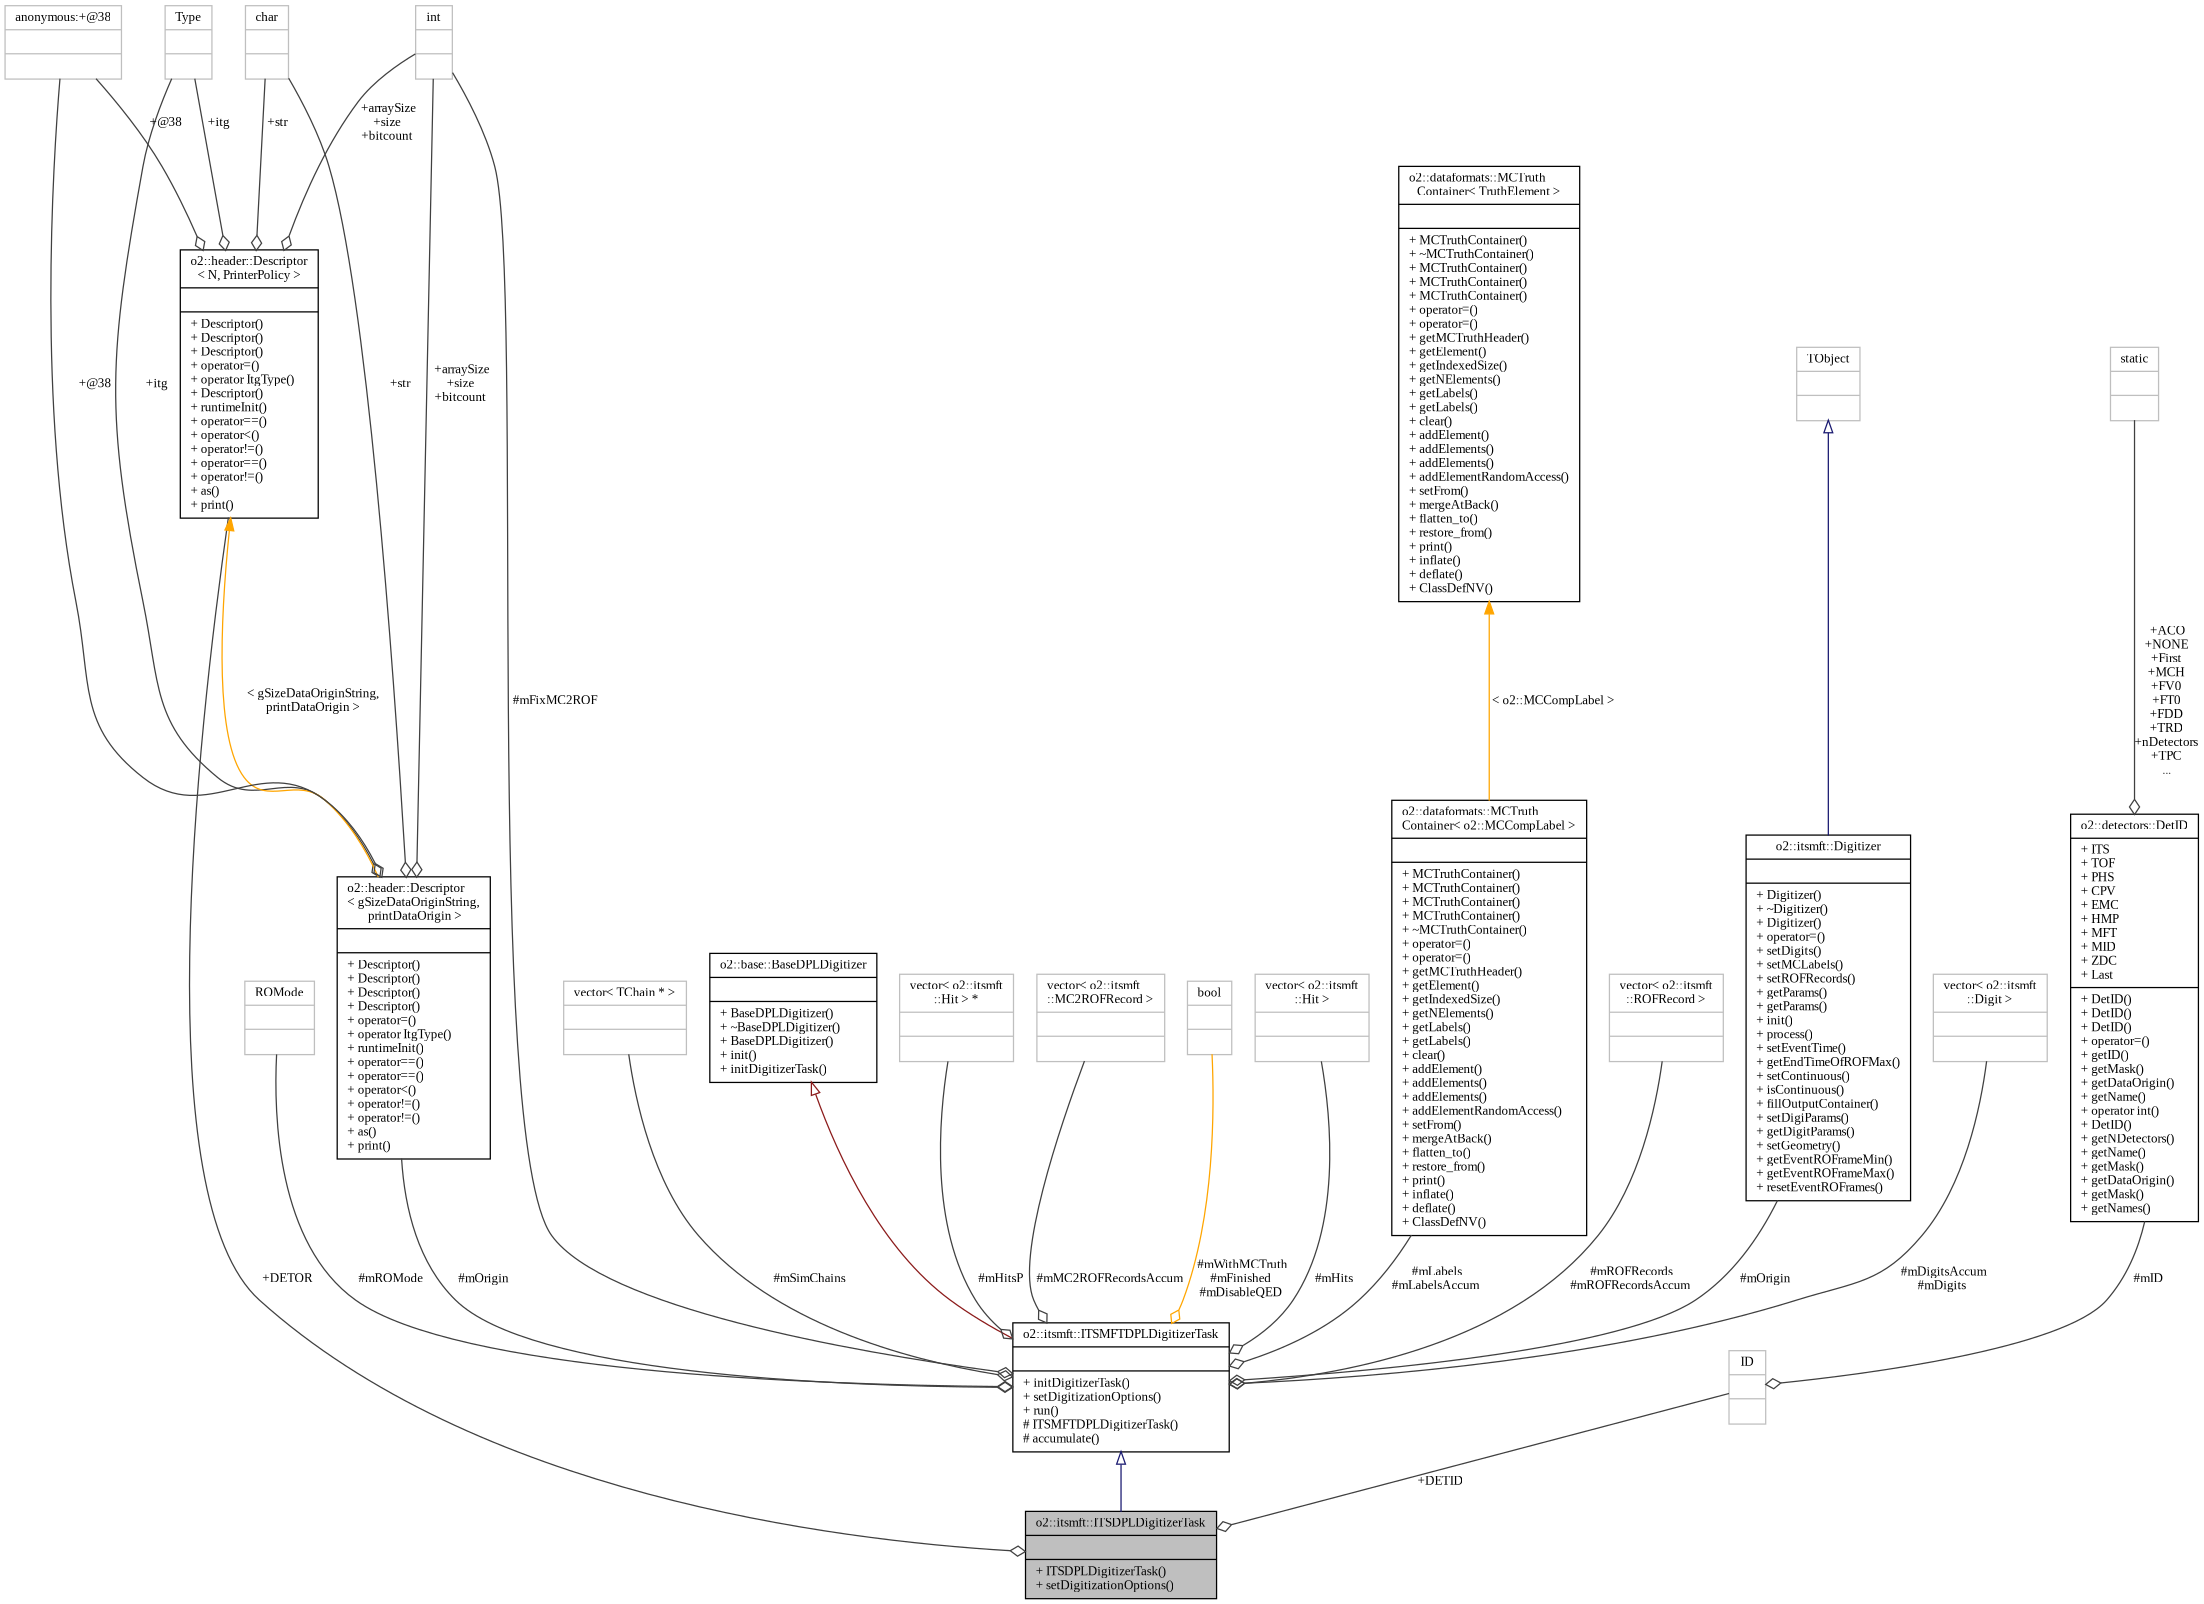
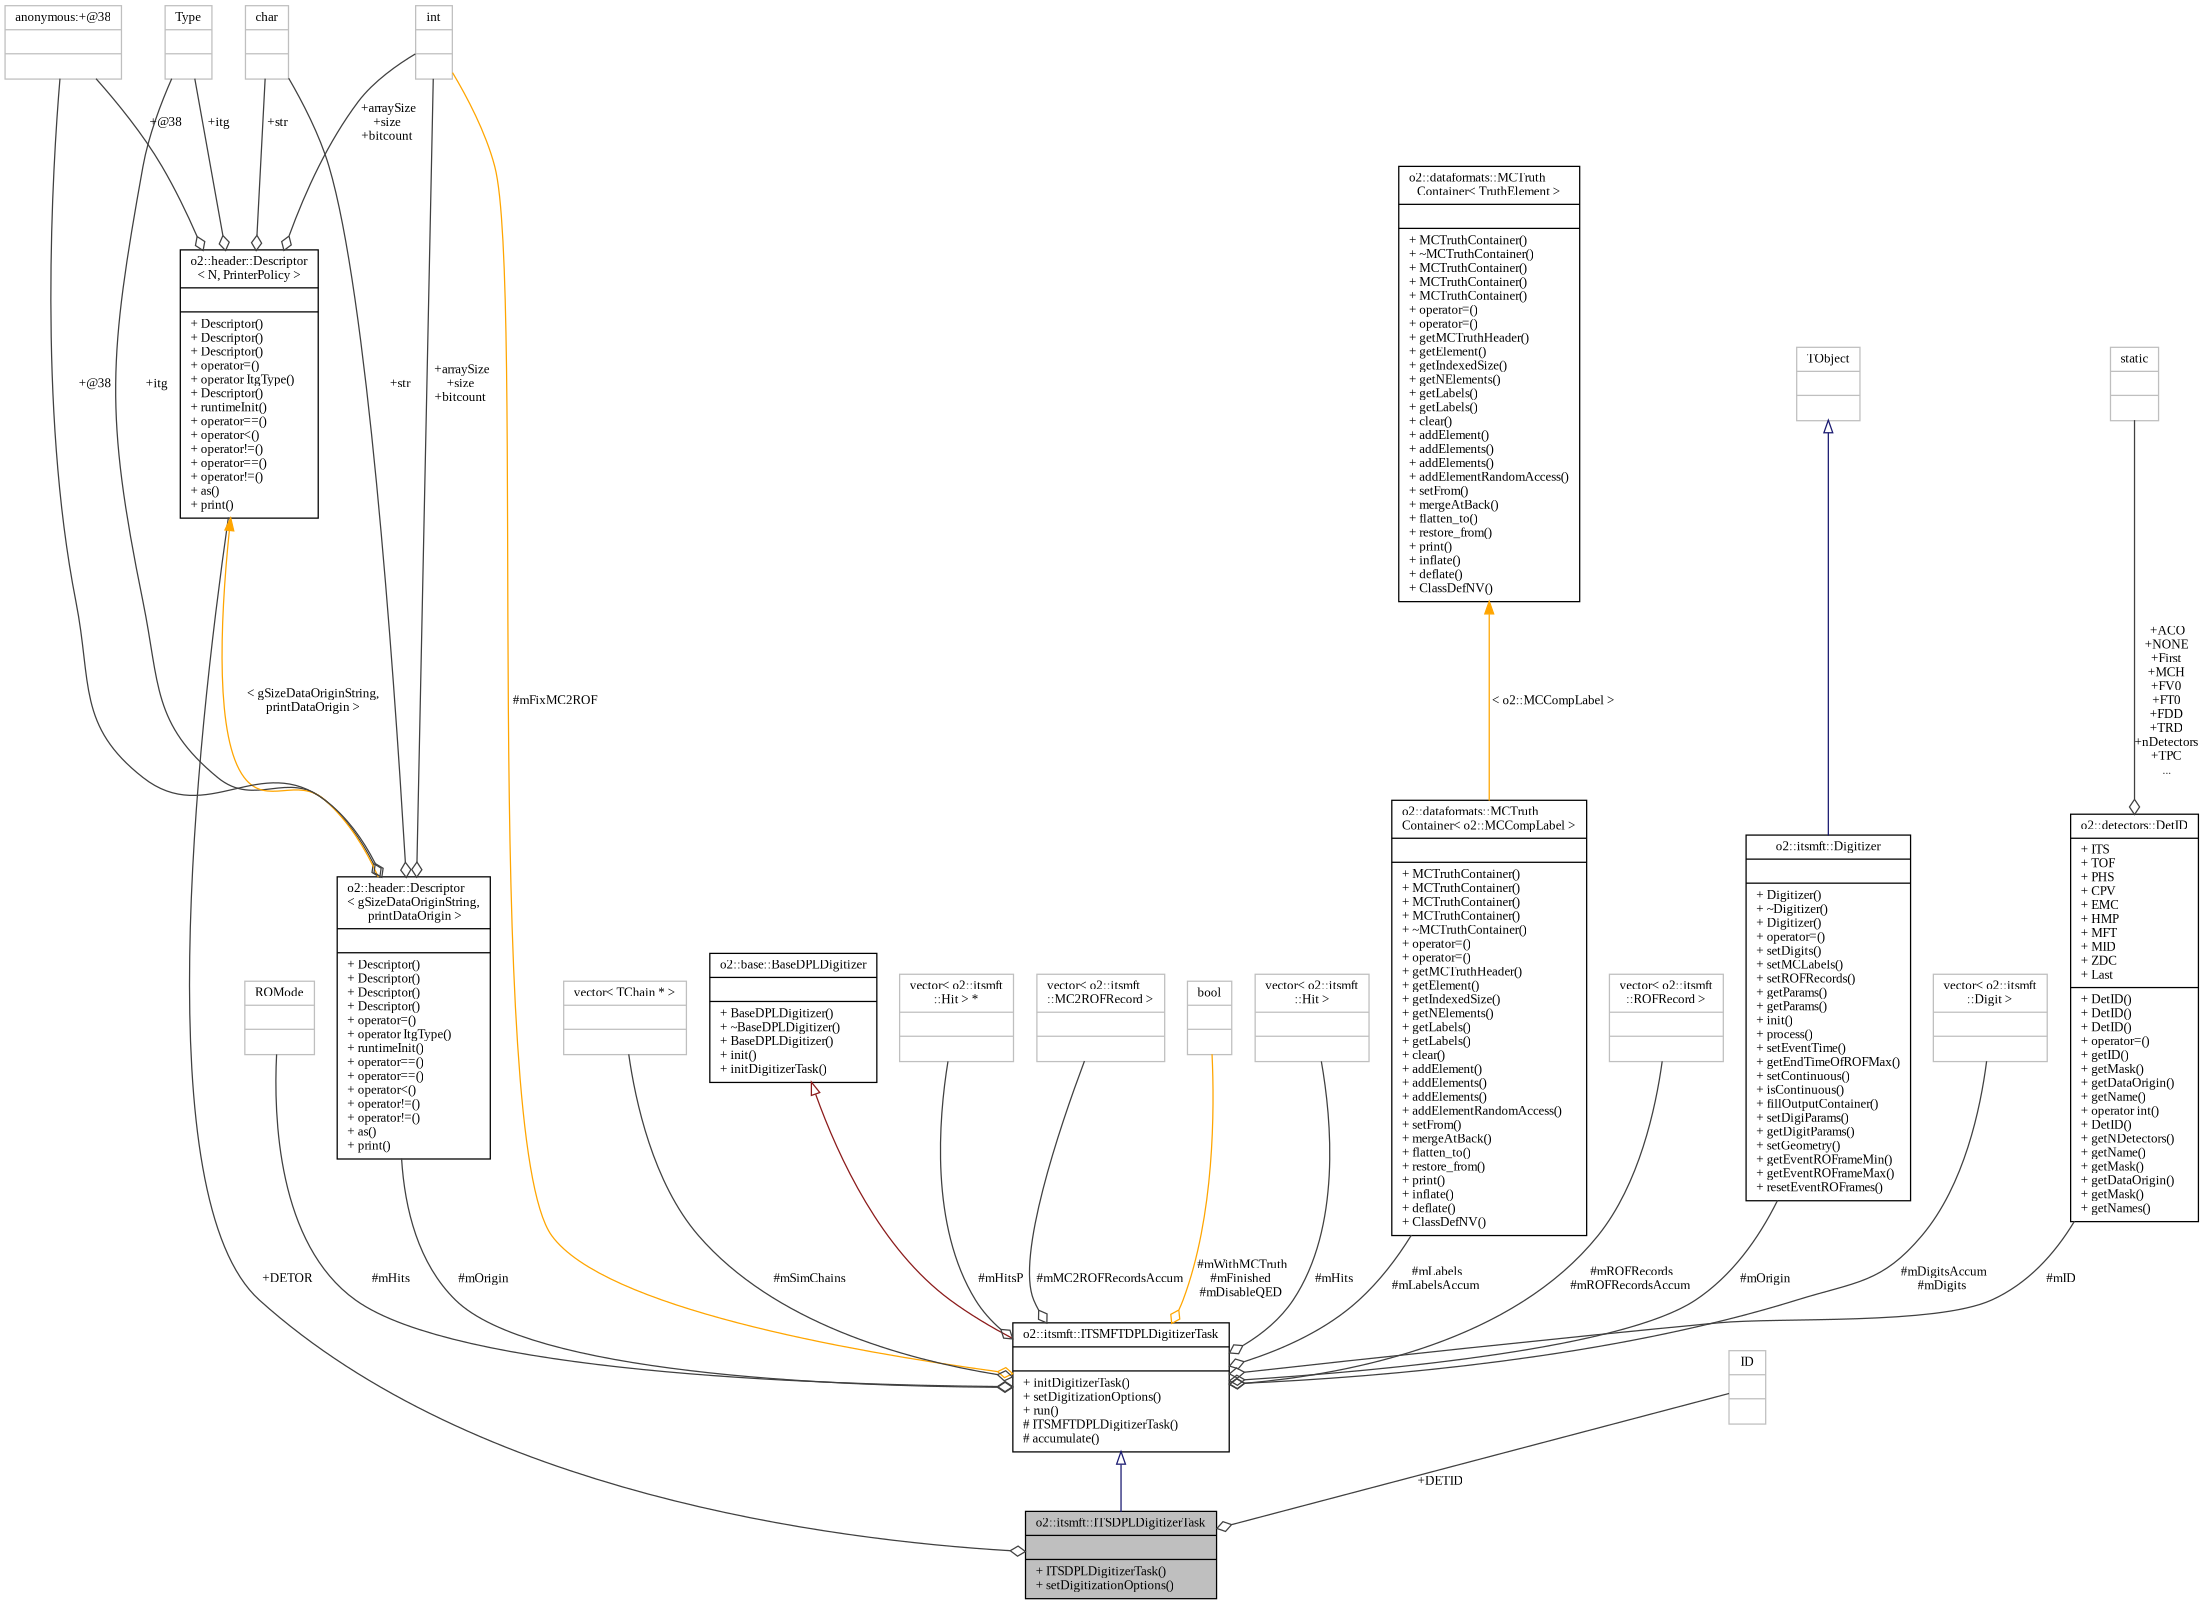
(511, 887) -> (511, 887)
(390, 1279) -> (390, 1279)
(1992, 1349) -> (1763, 1321)
